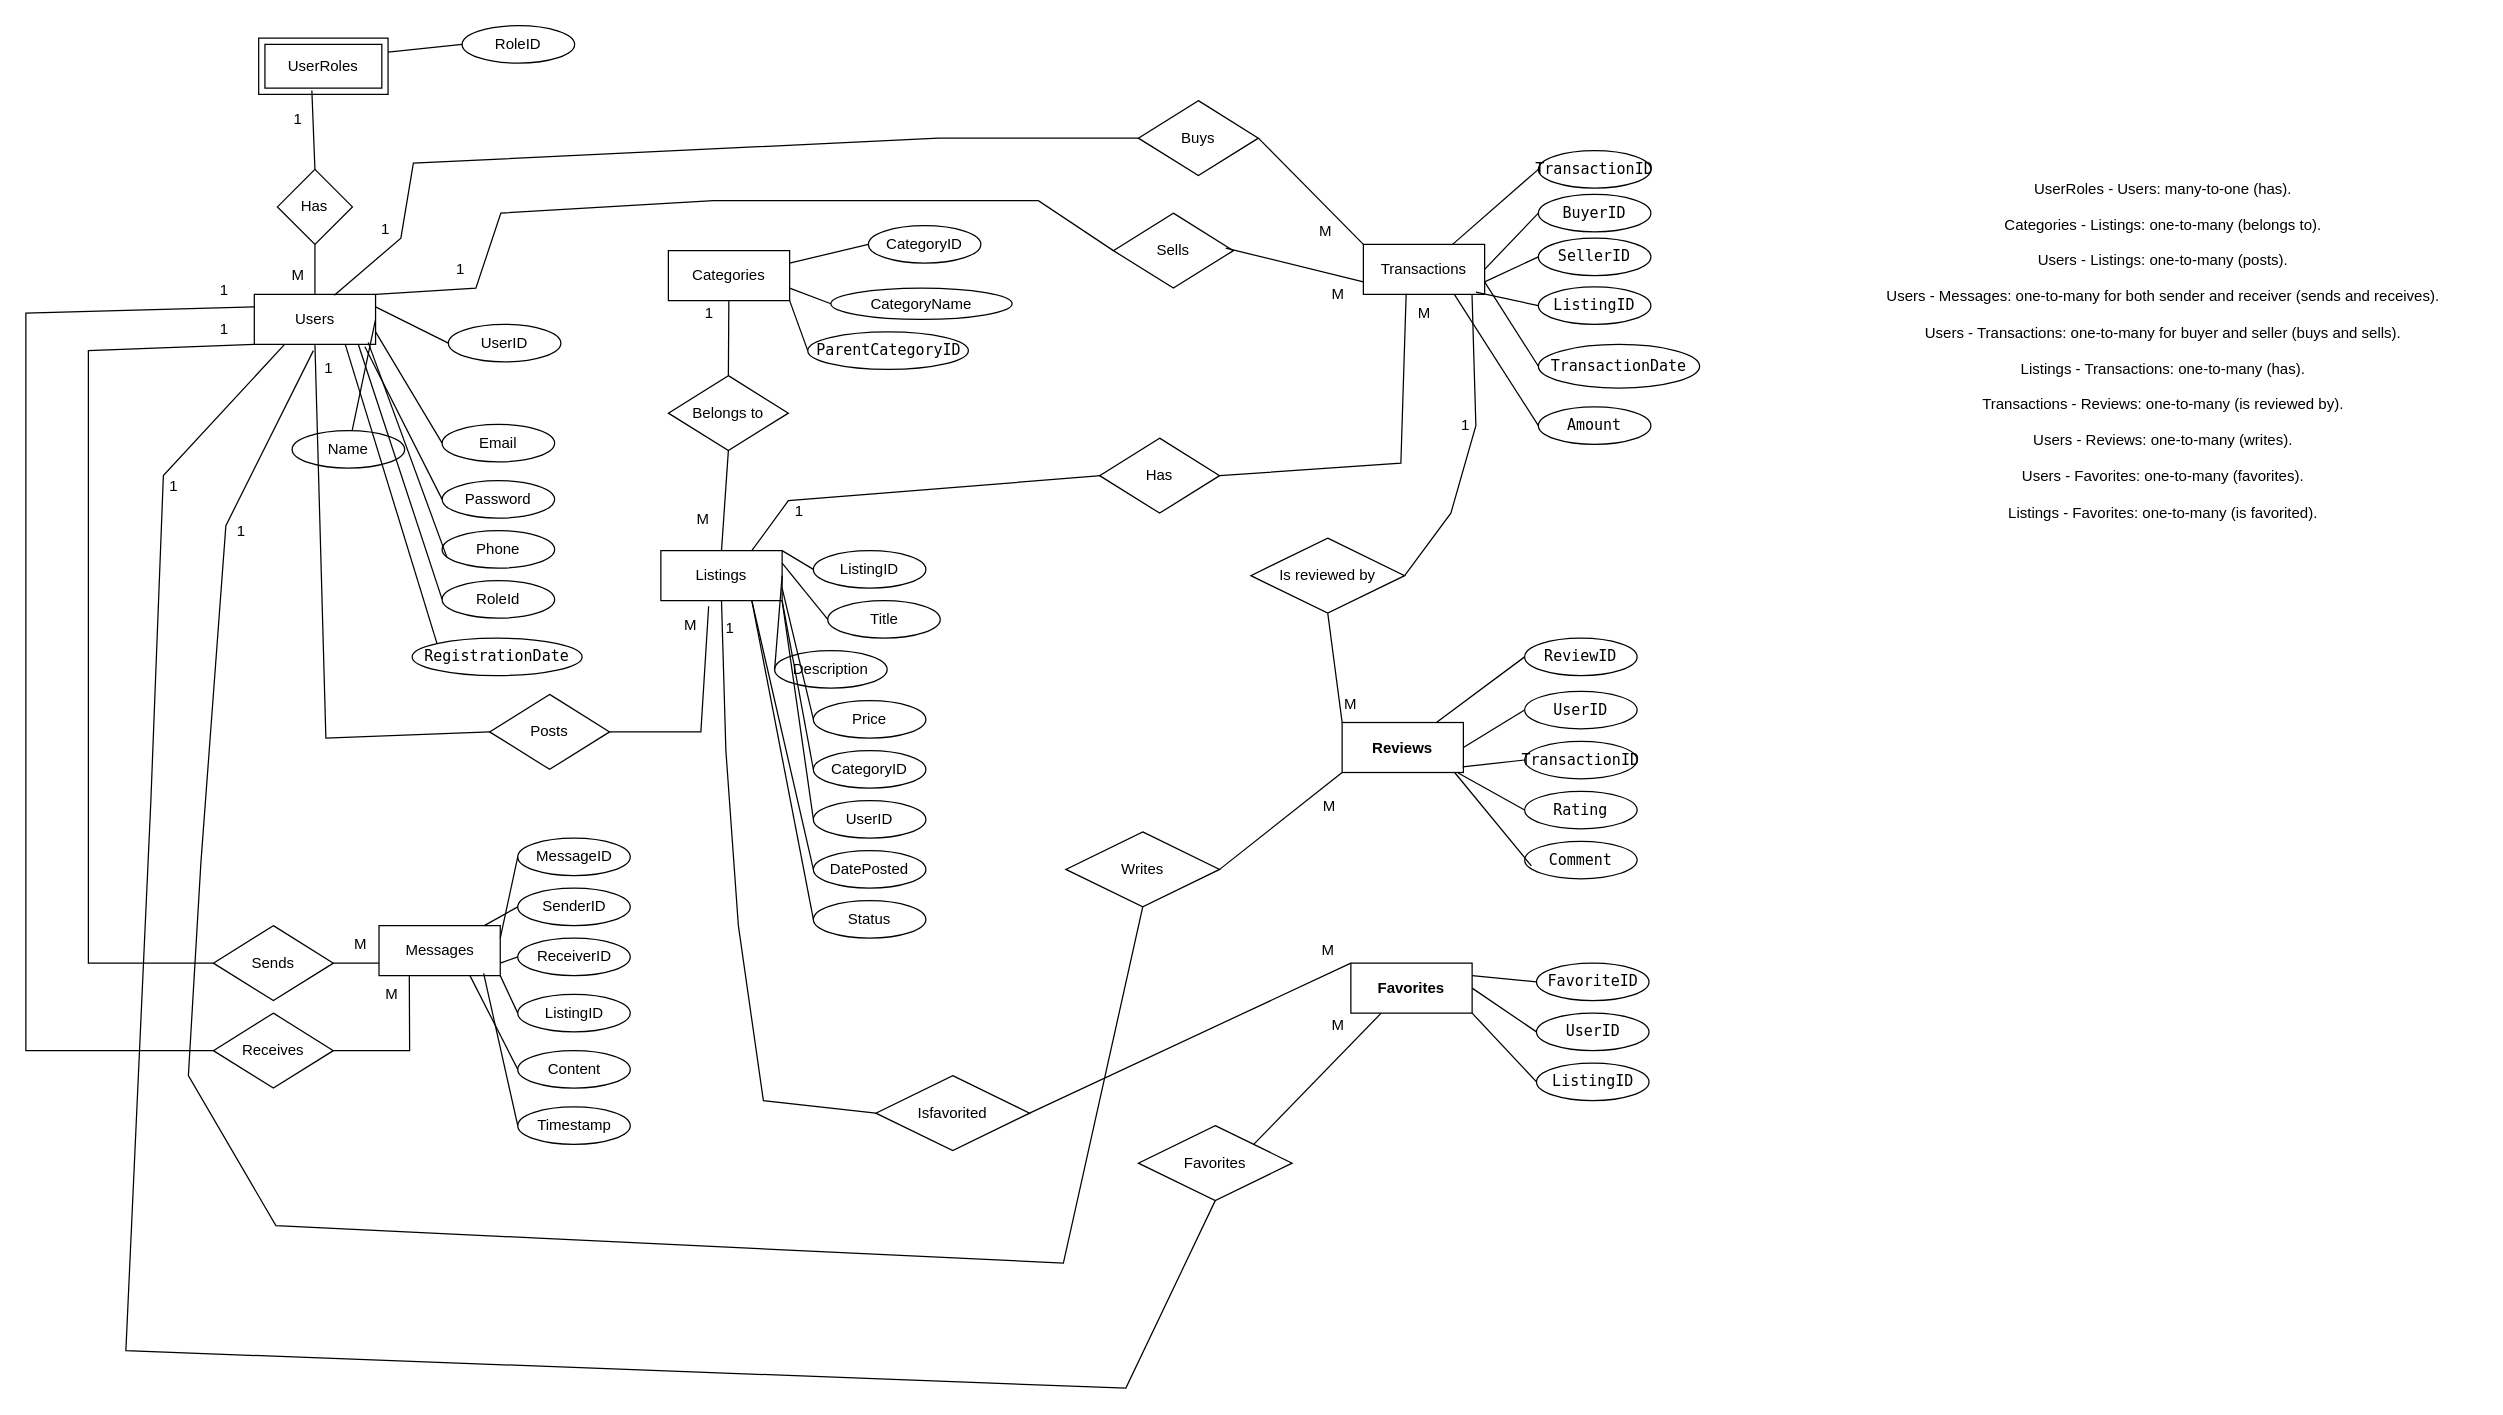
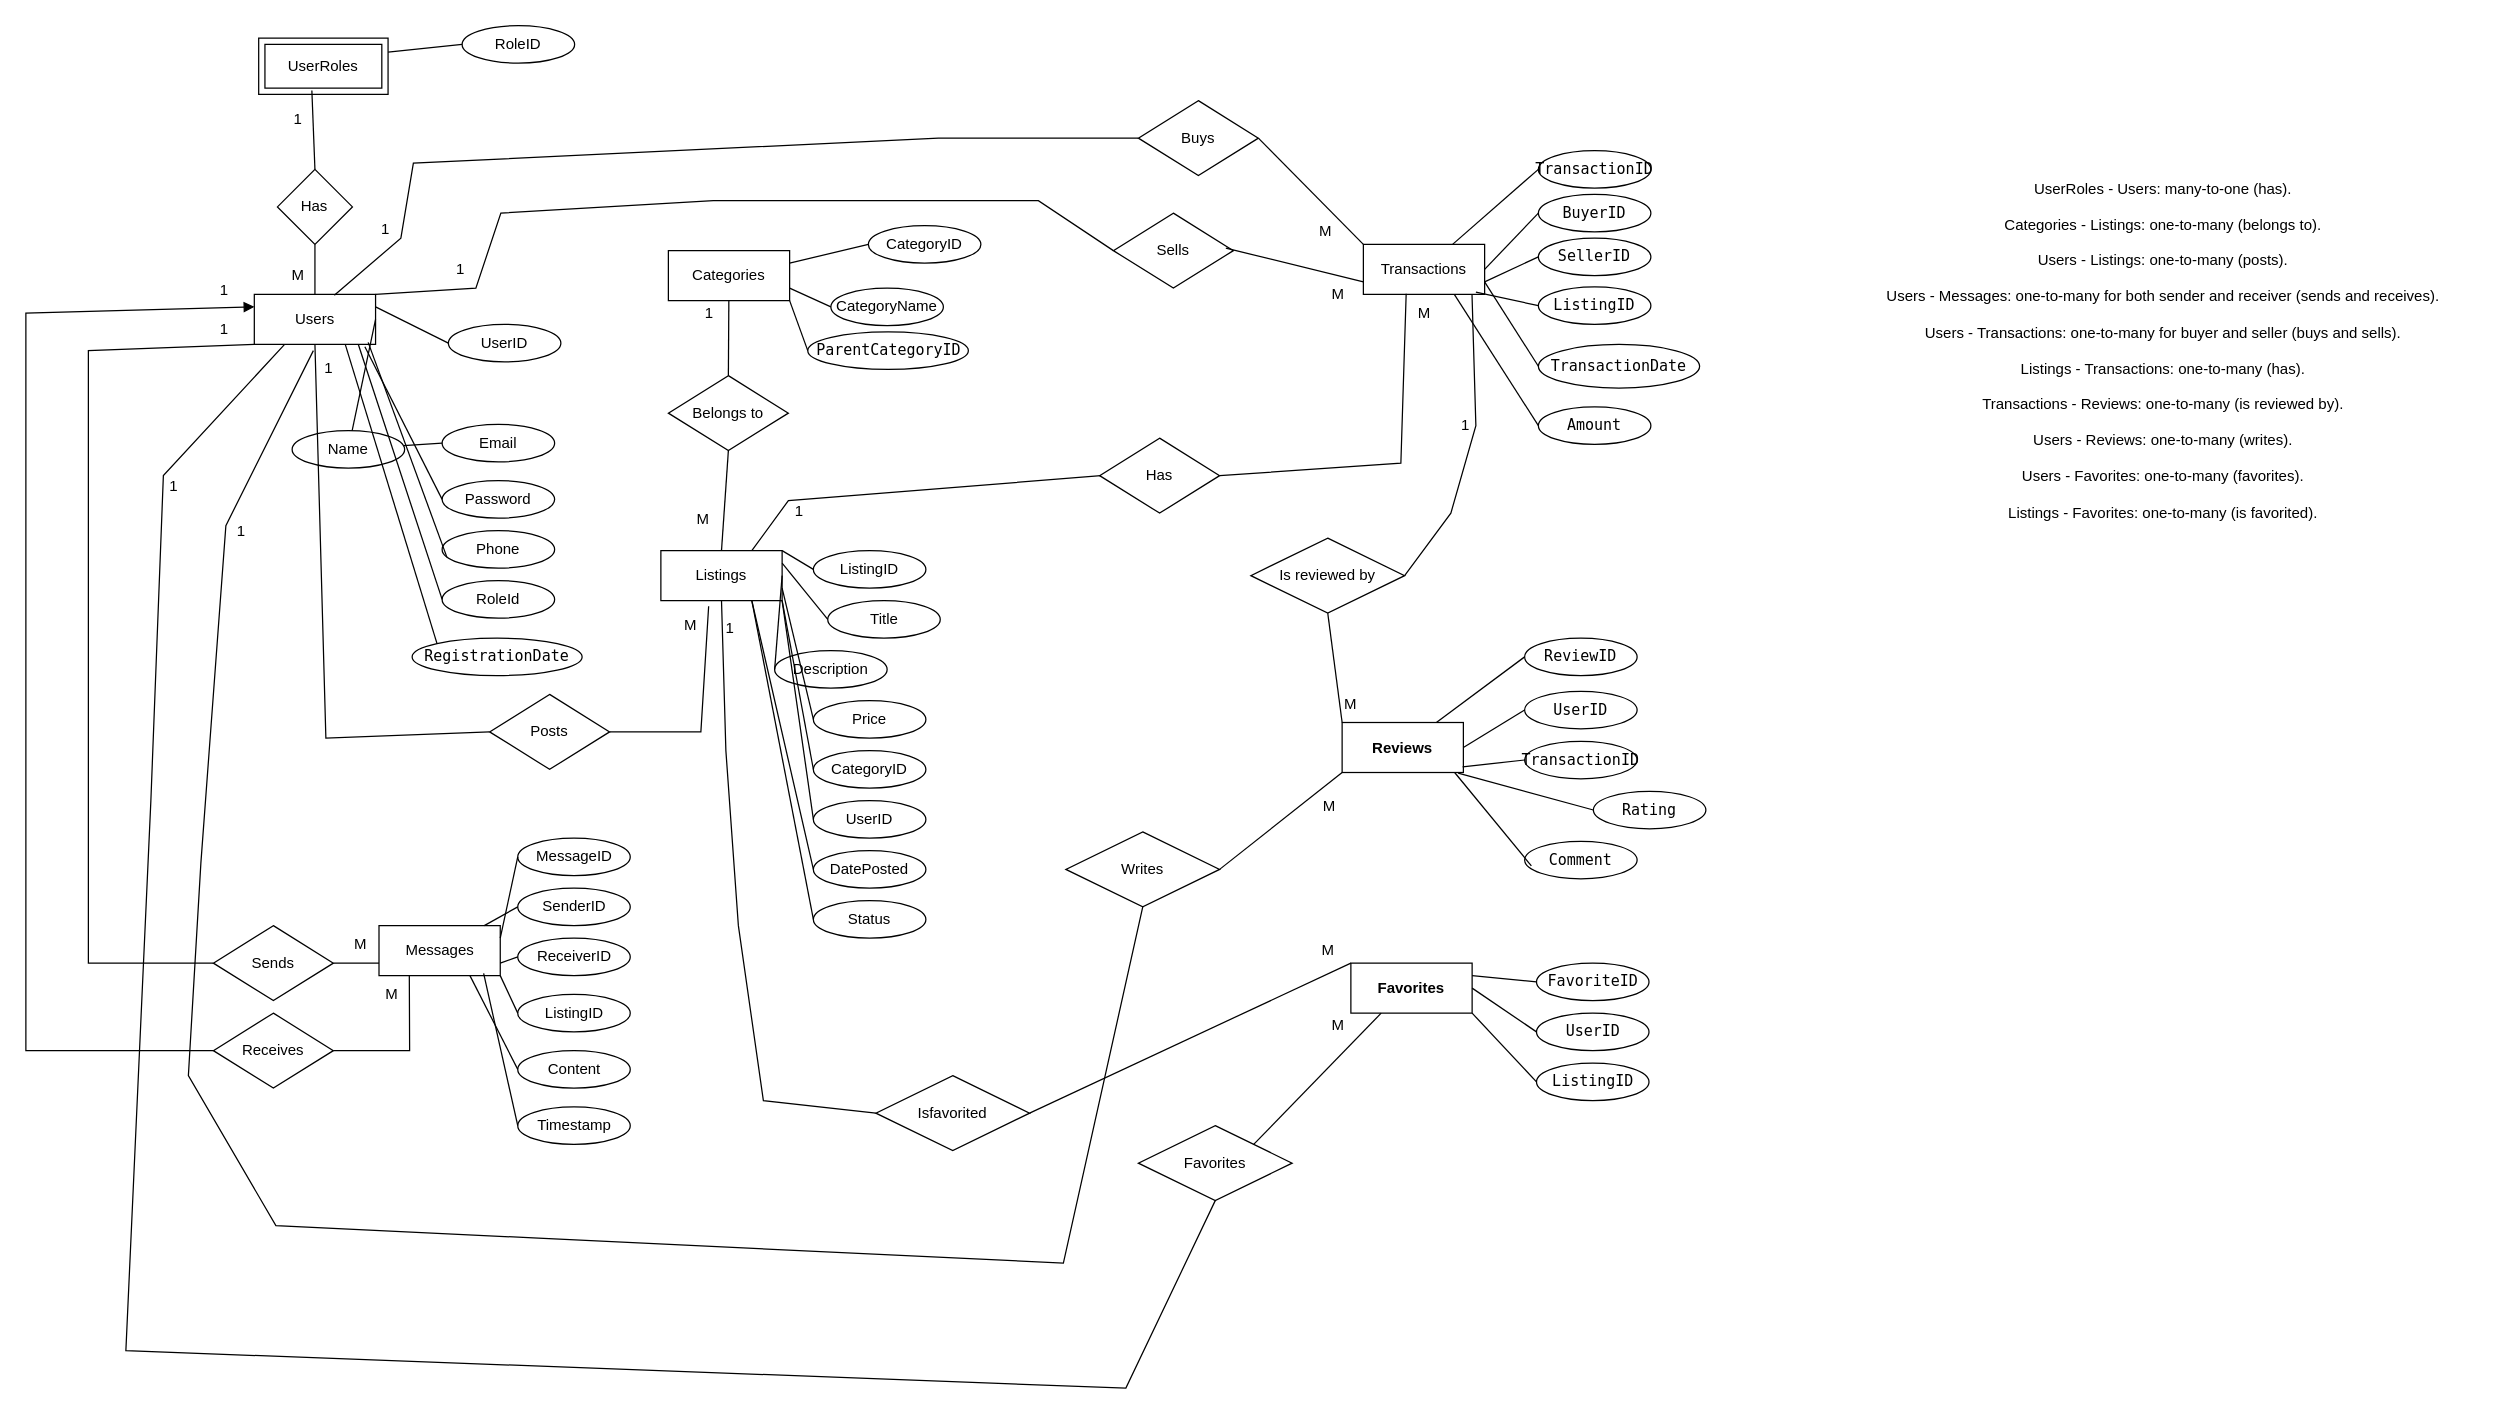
(921, 304) -> (887, 307)
(247, 307) -> (242, 307)
(409, 388) -> (425, 444)
(1581, 810) -> (1649, 810)
